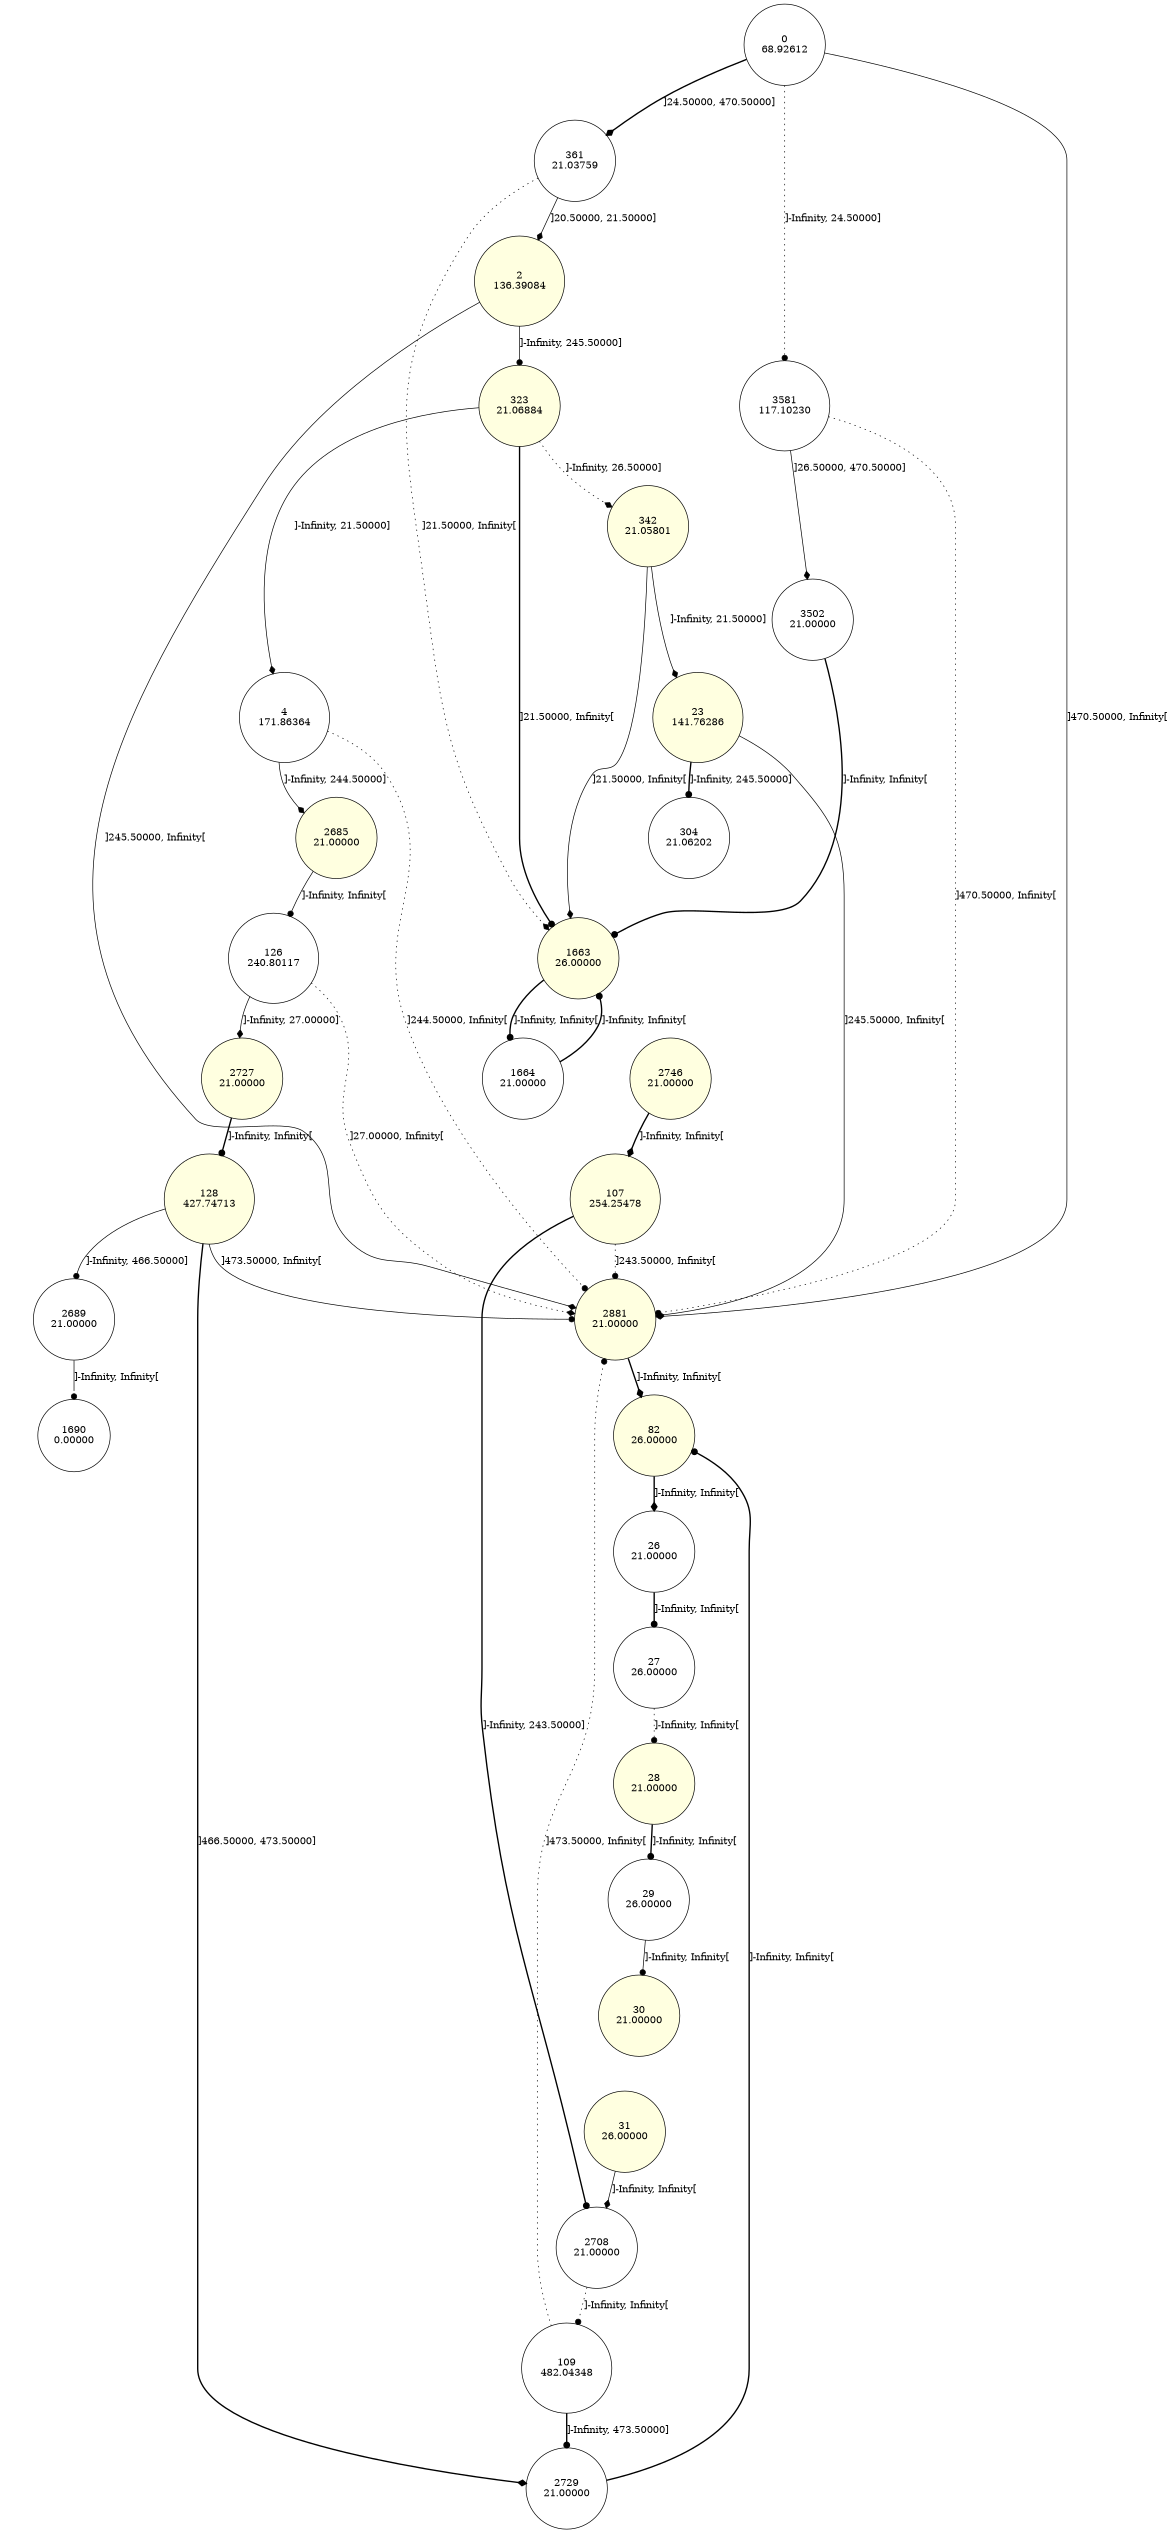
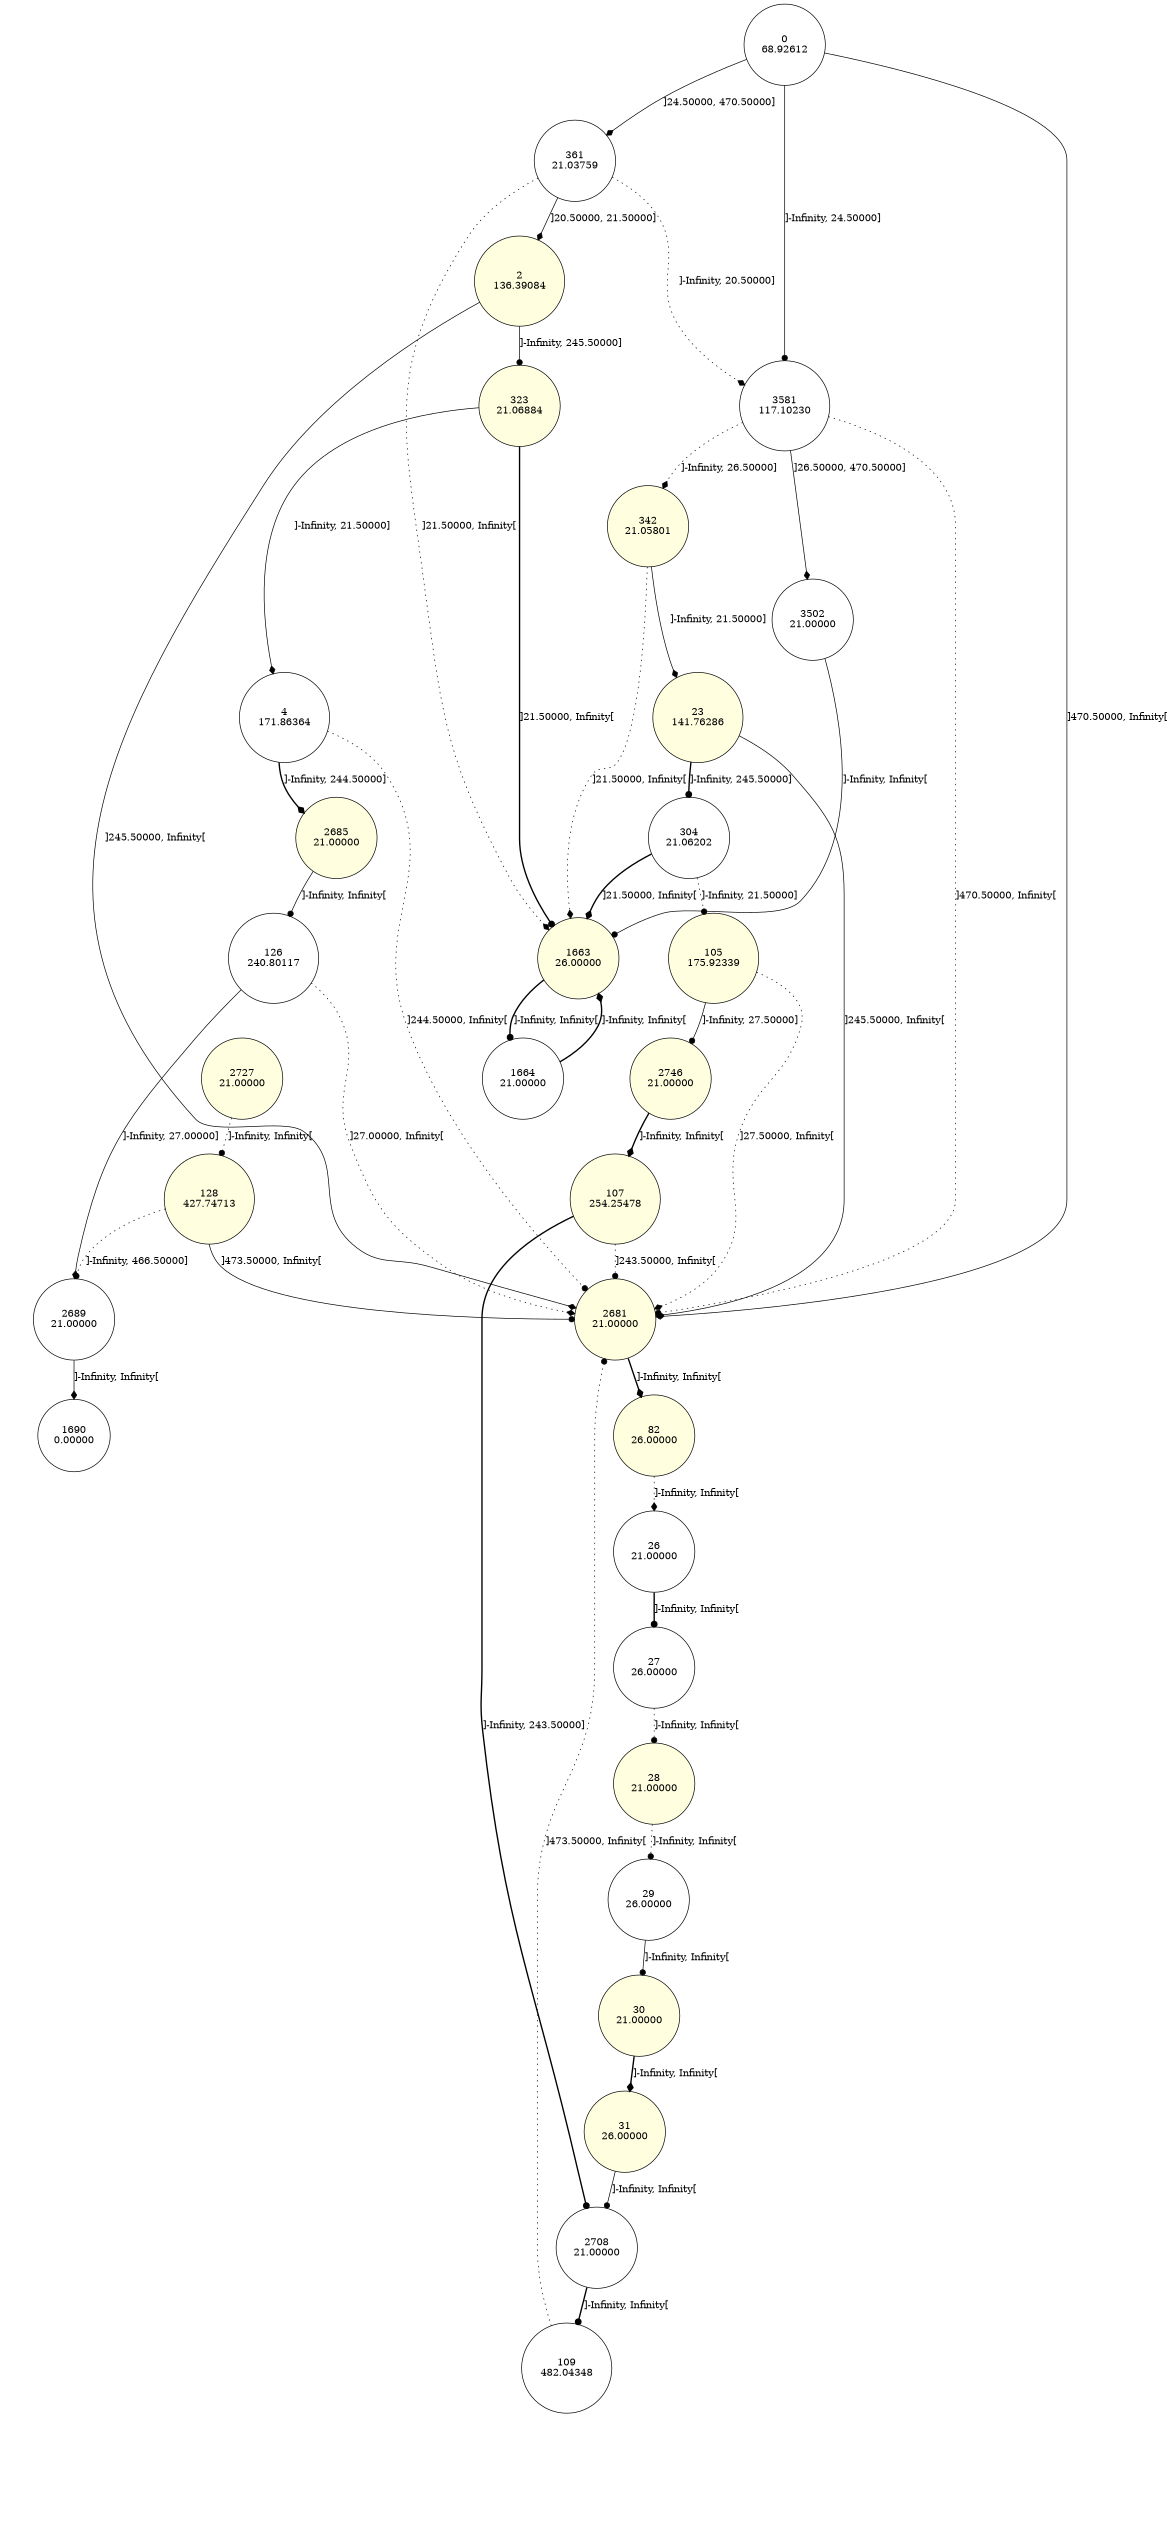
(677, 90) -> (677, 90)
(785, 220) -> (785, 220)
none -> (667, 281)
(568, 476) -> (701, 447)
(624, 749) -> (624, 749)
(284, 786) -> (284, 786)
(819, 875) -> (819, 875)
none -> (616, 877)
none -> (714, 958)
(244, 1013) -> (133, 1116)
(591, 1036) -> (591, 1036)
(227, 1134) -> (227, 1134)
(114, 1232) -> (114, 1232)
(615, 1319) -> (615, 1319)
(74, 1376) -> (74, 1376)
(654, 1489) -> (654, 1489)
(652, 1839) -> (652, 1839)
none -> (632, 2070)
(611, 2187) -> (611, 2187)
(583, 2303) -> (583, 2303)
(567, 2488) -> none
